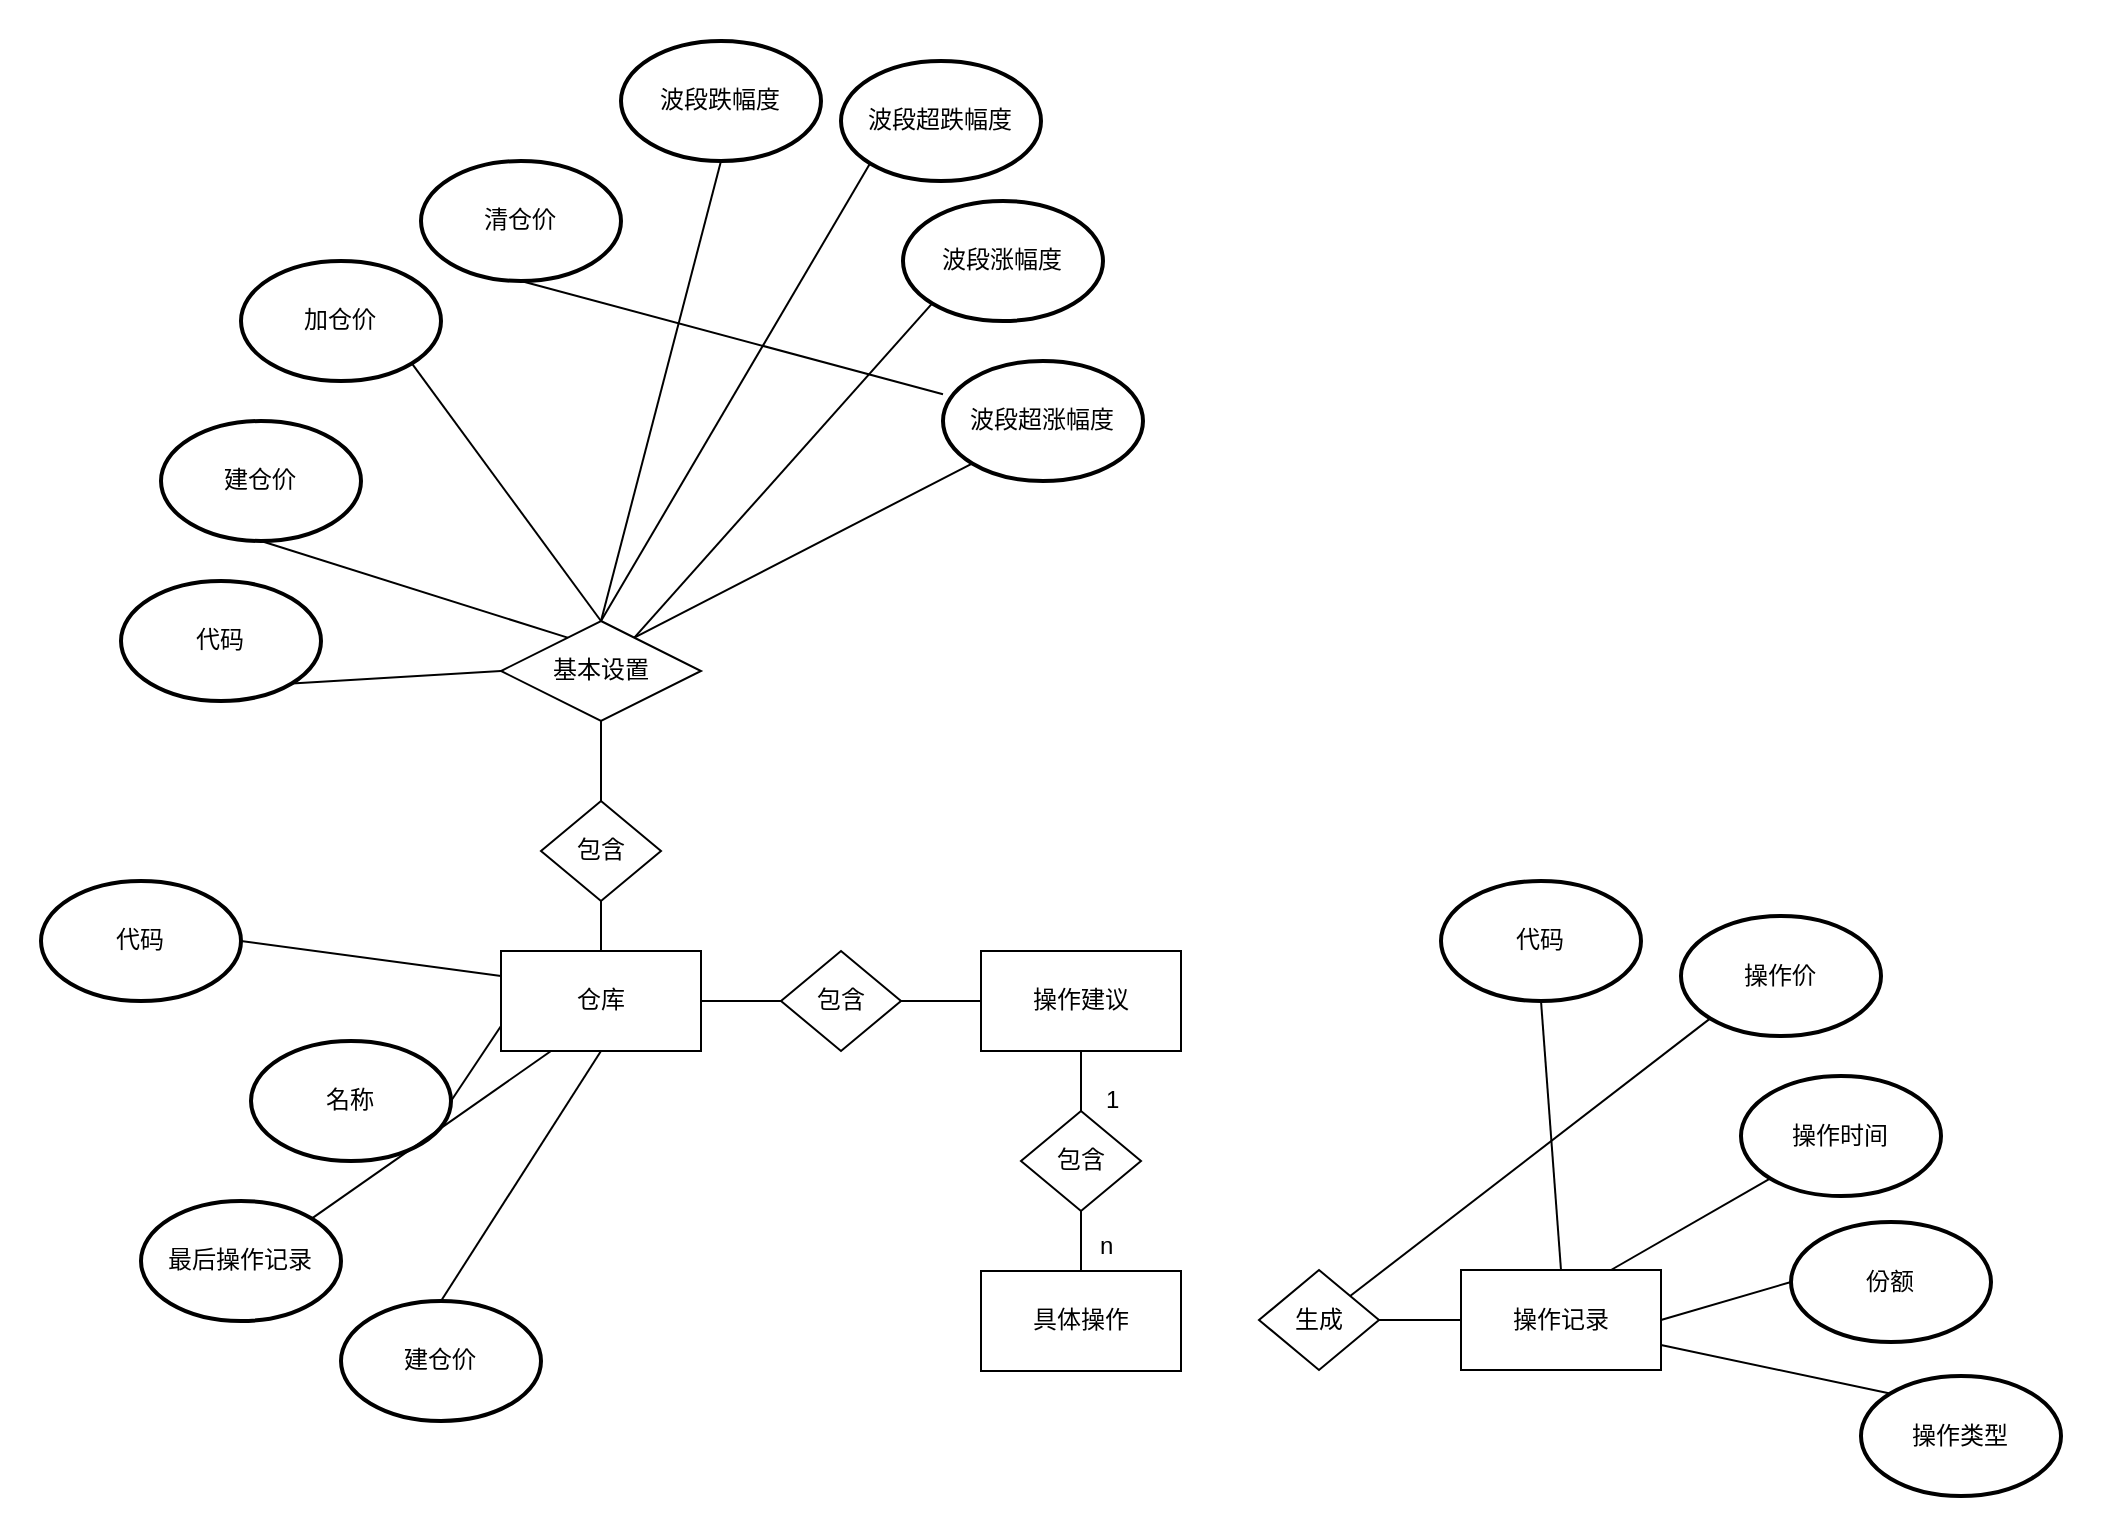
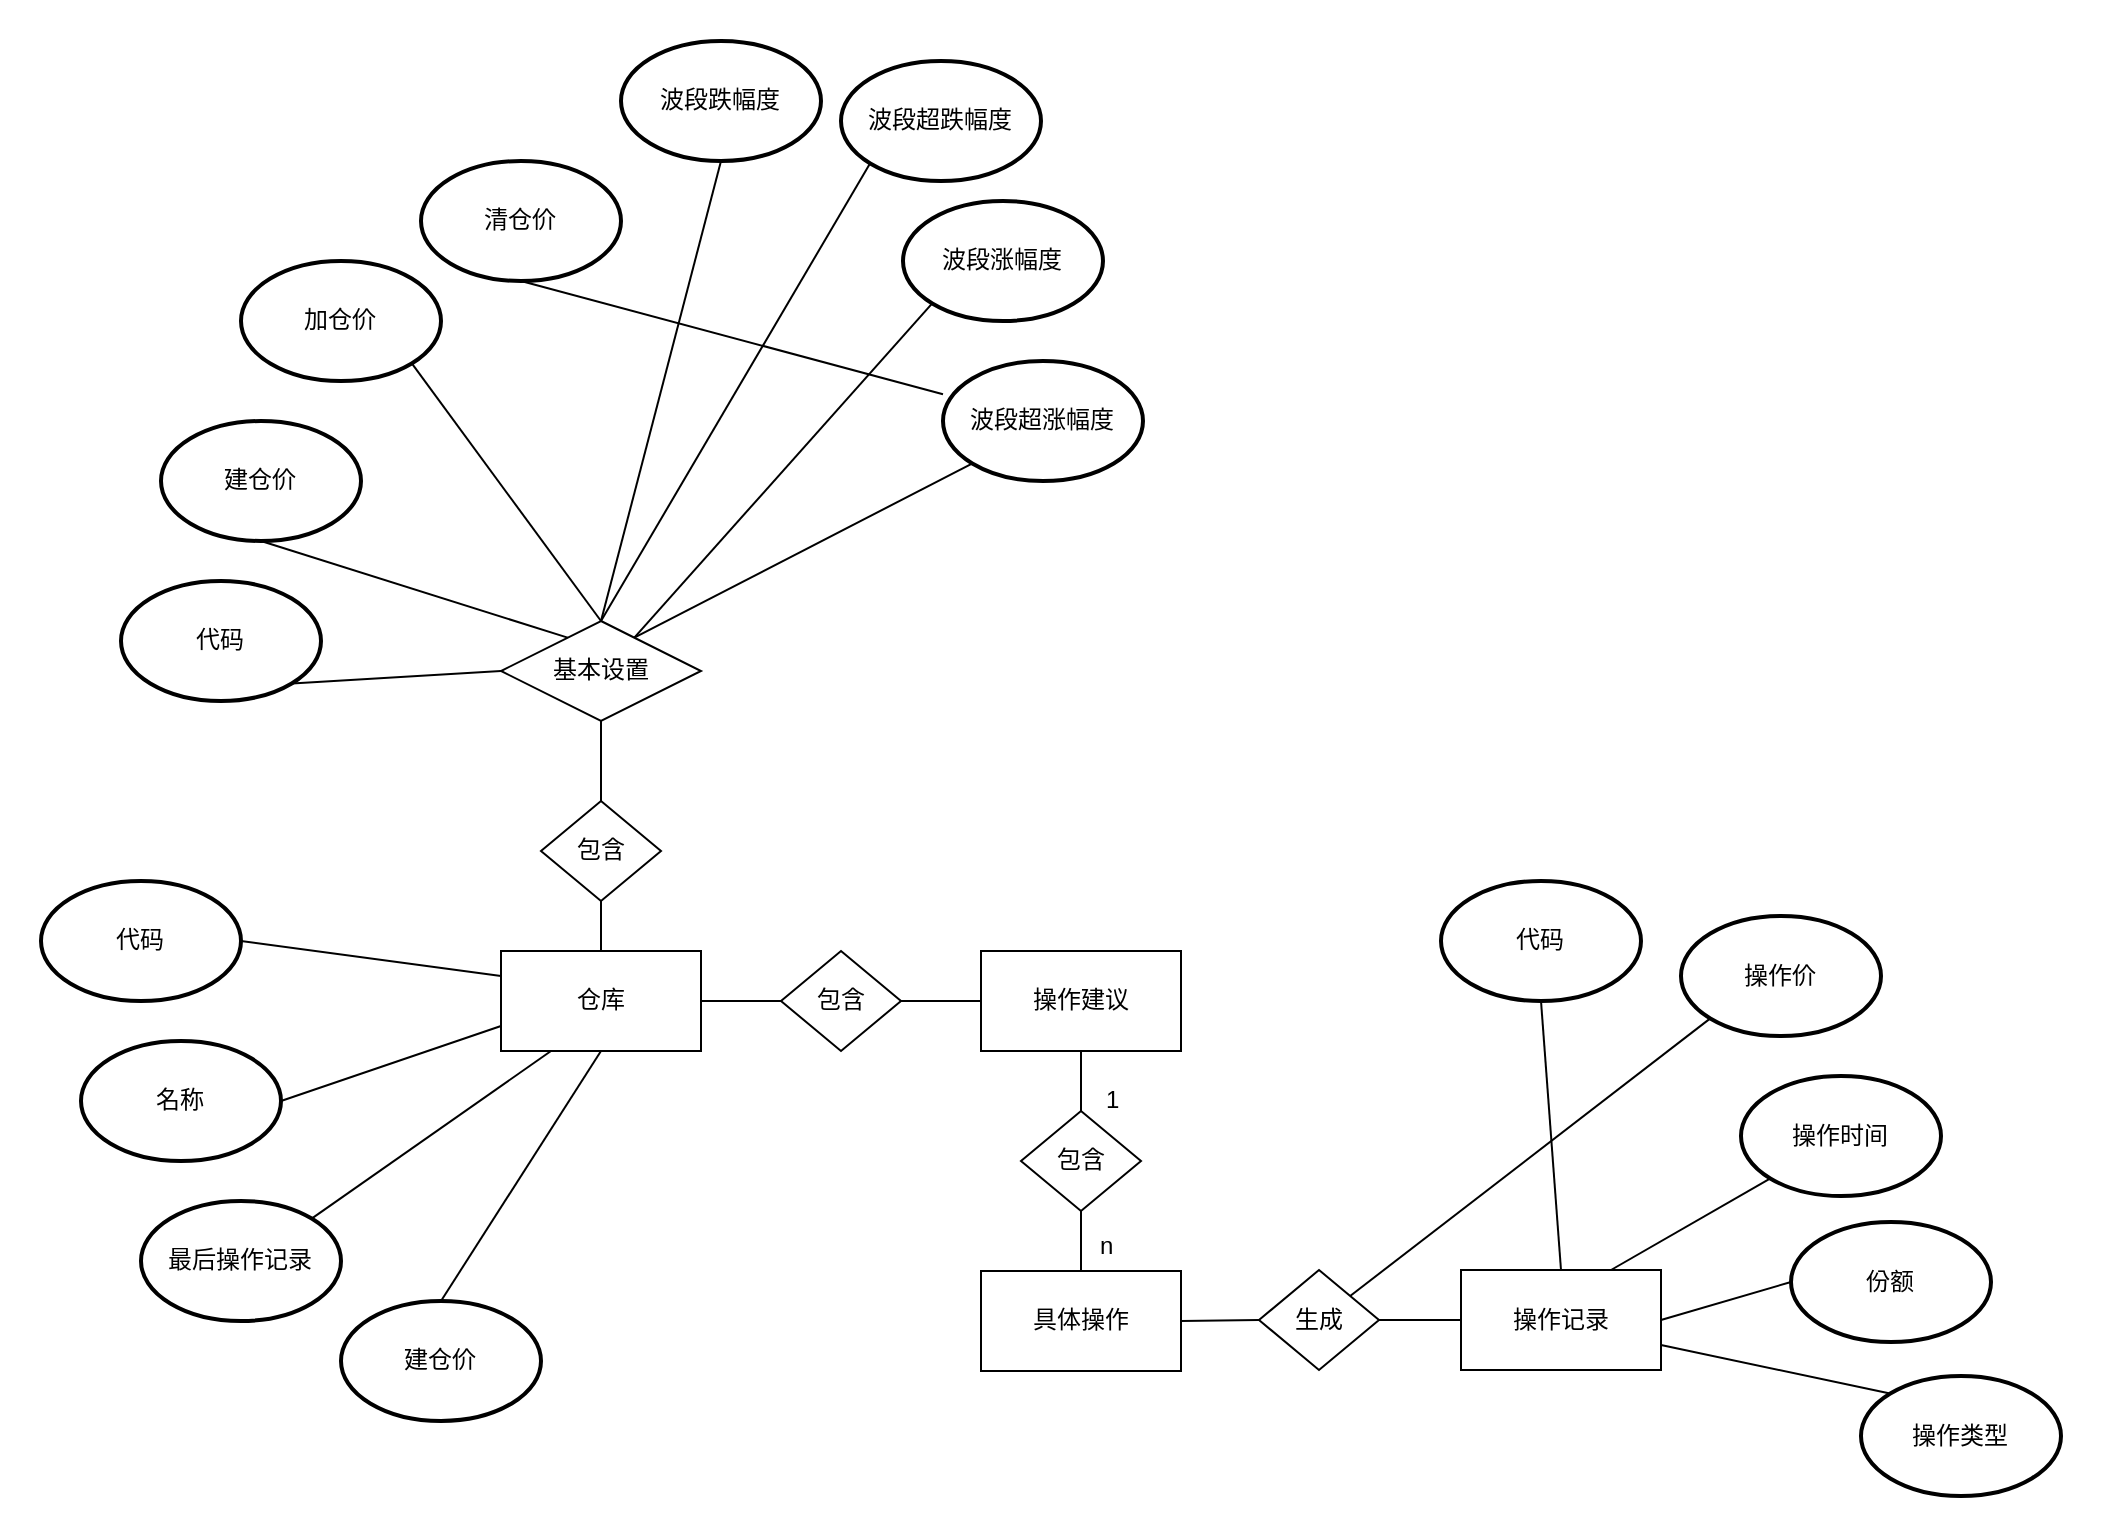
(351, 1101) -> (181, 1101)
none -> (1220, 1321)
